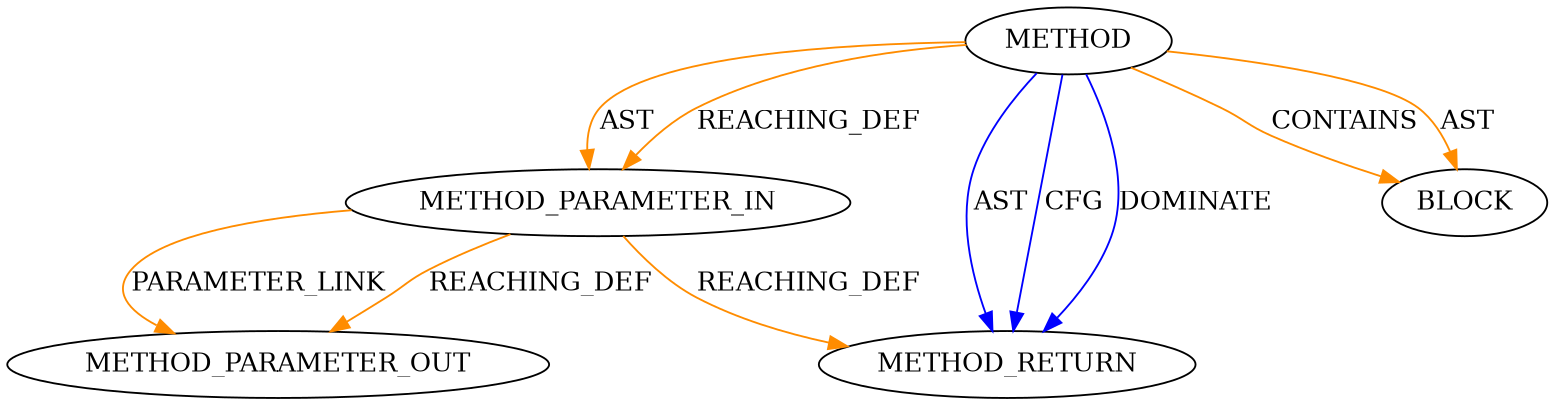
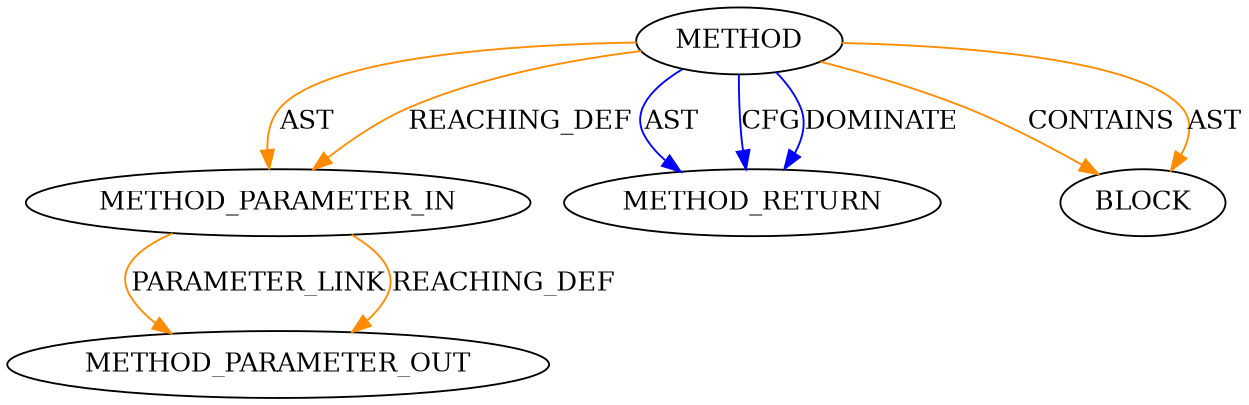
(716, 307) -> none
